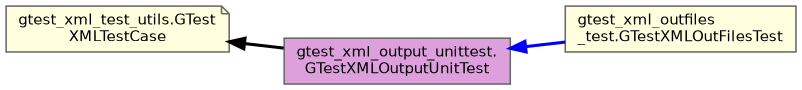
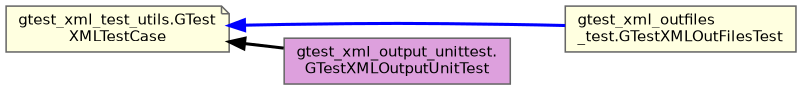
(545, 44) -> (405, 23)
